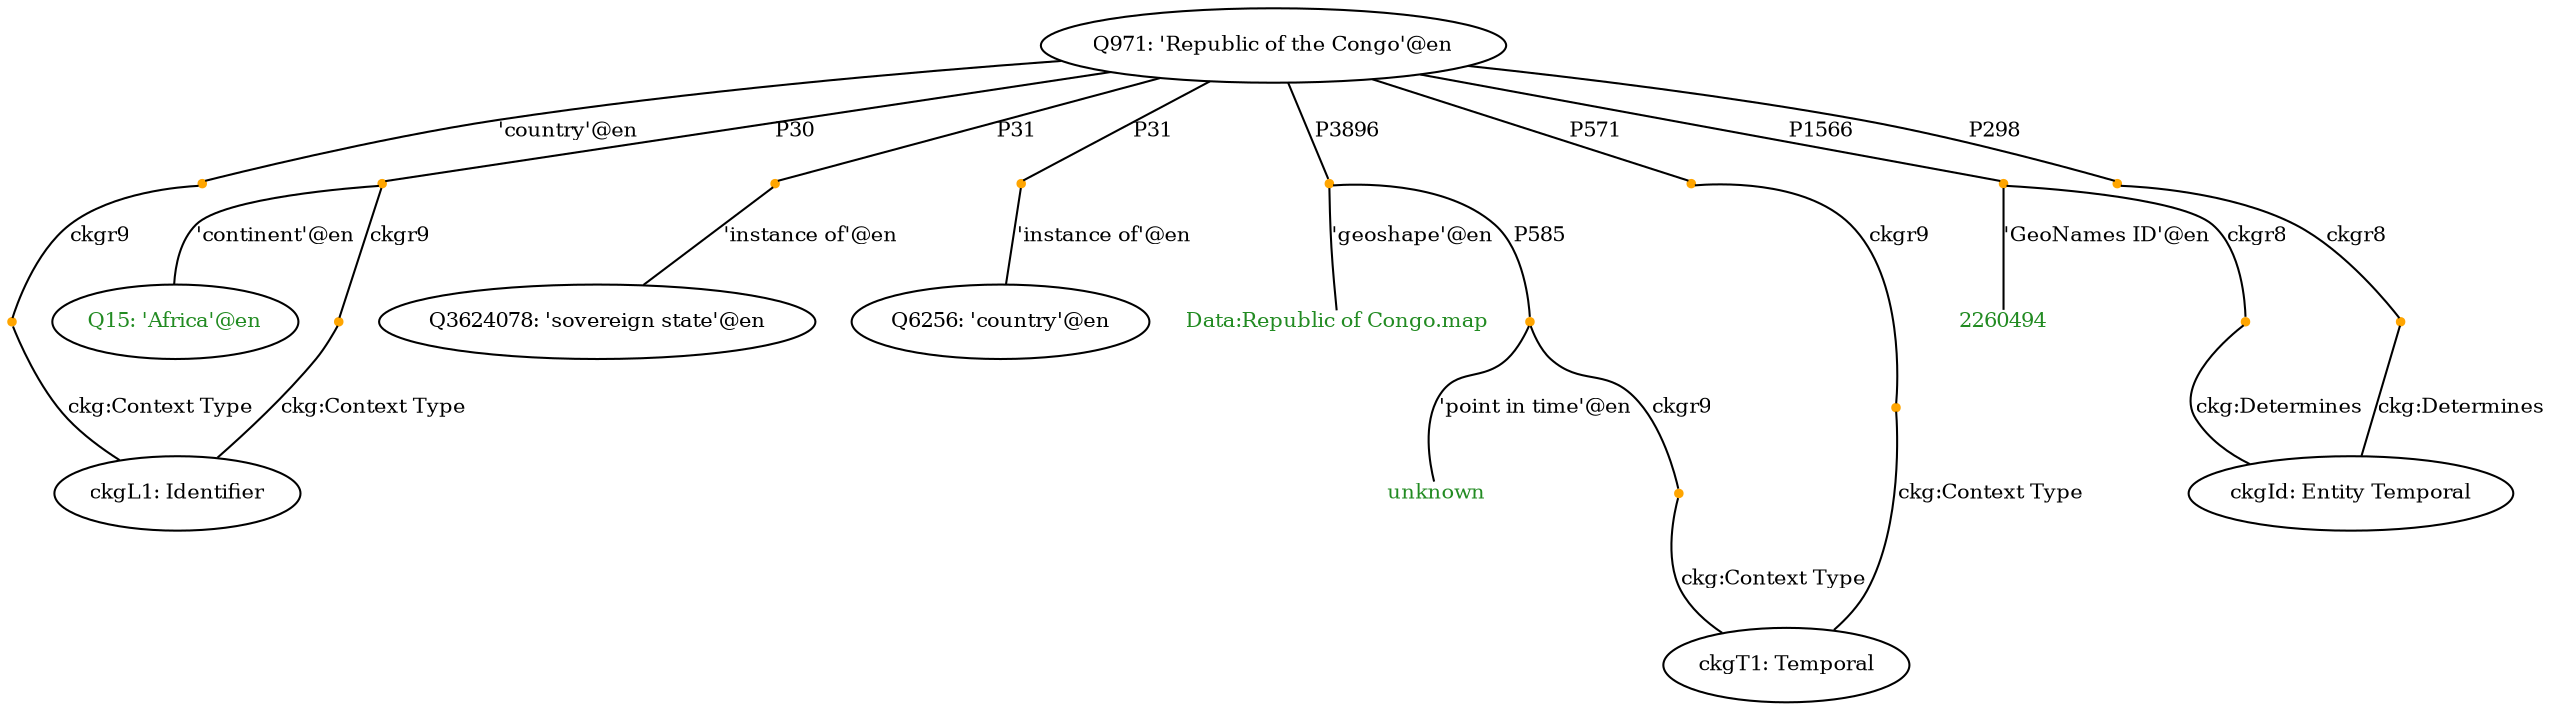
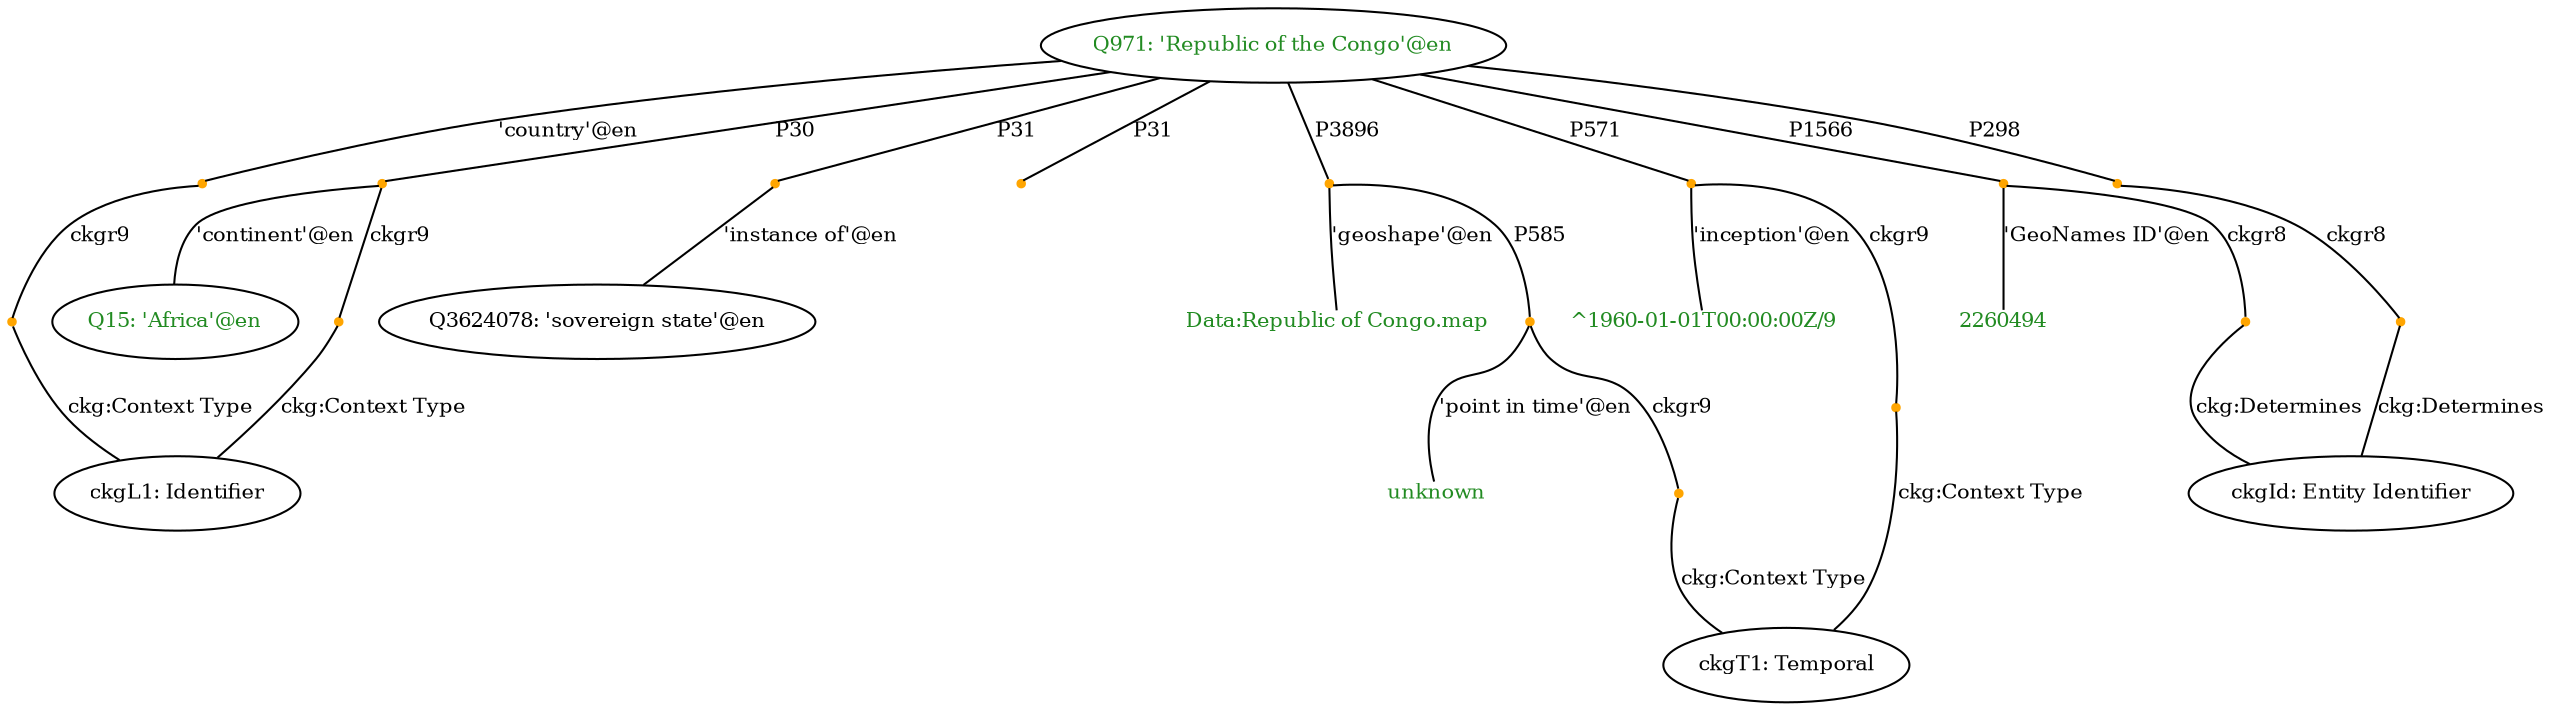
(1274, 45) -> (1274, 45)
(1001, 322) -> none
none -> (1704, 322)
(2351, 493) -> (2351, 493)
